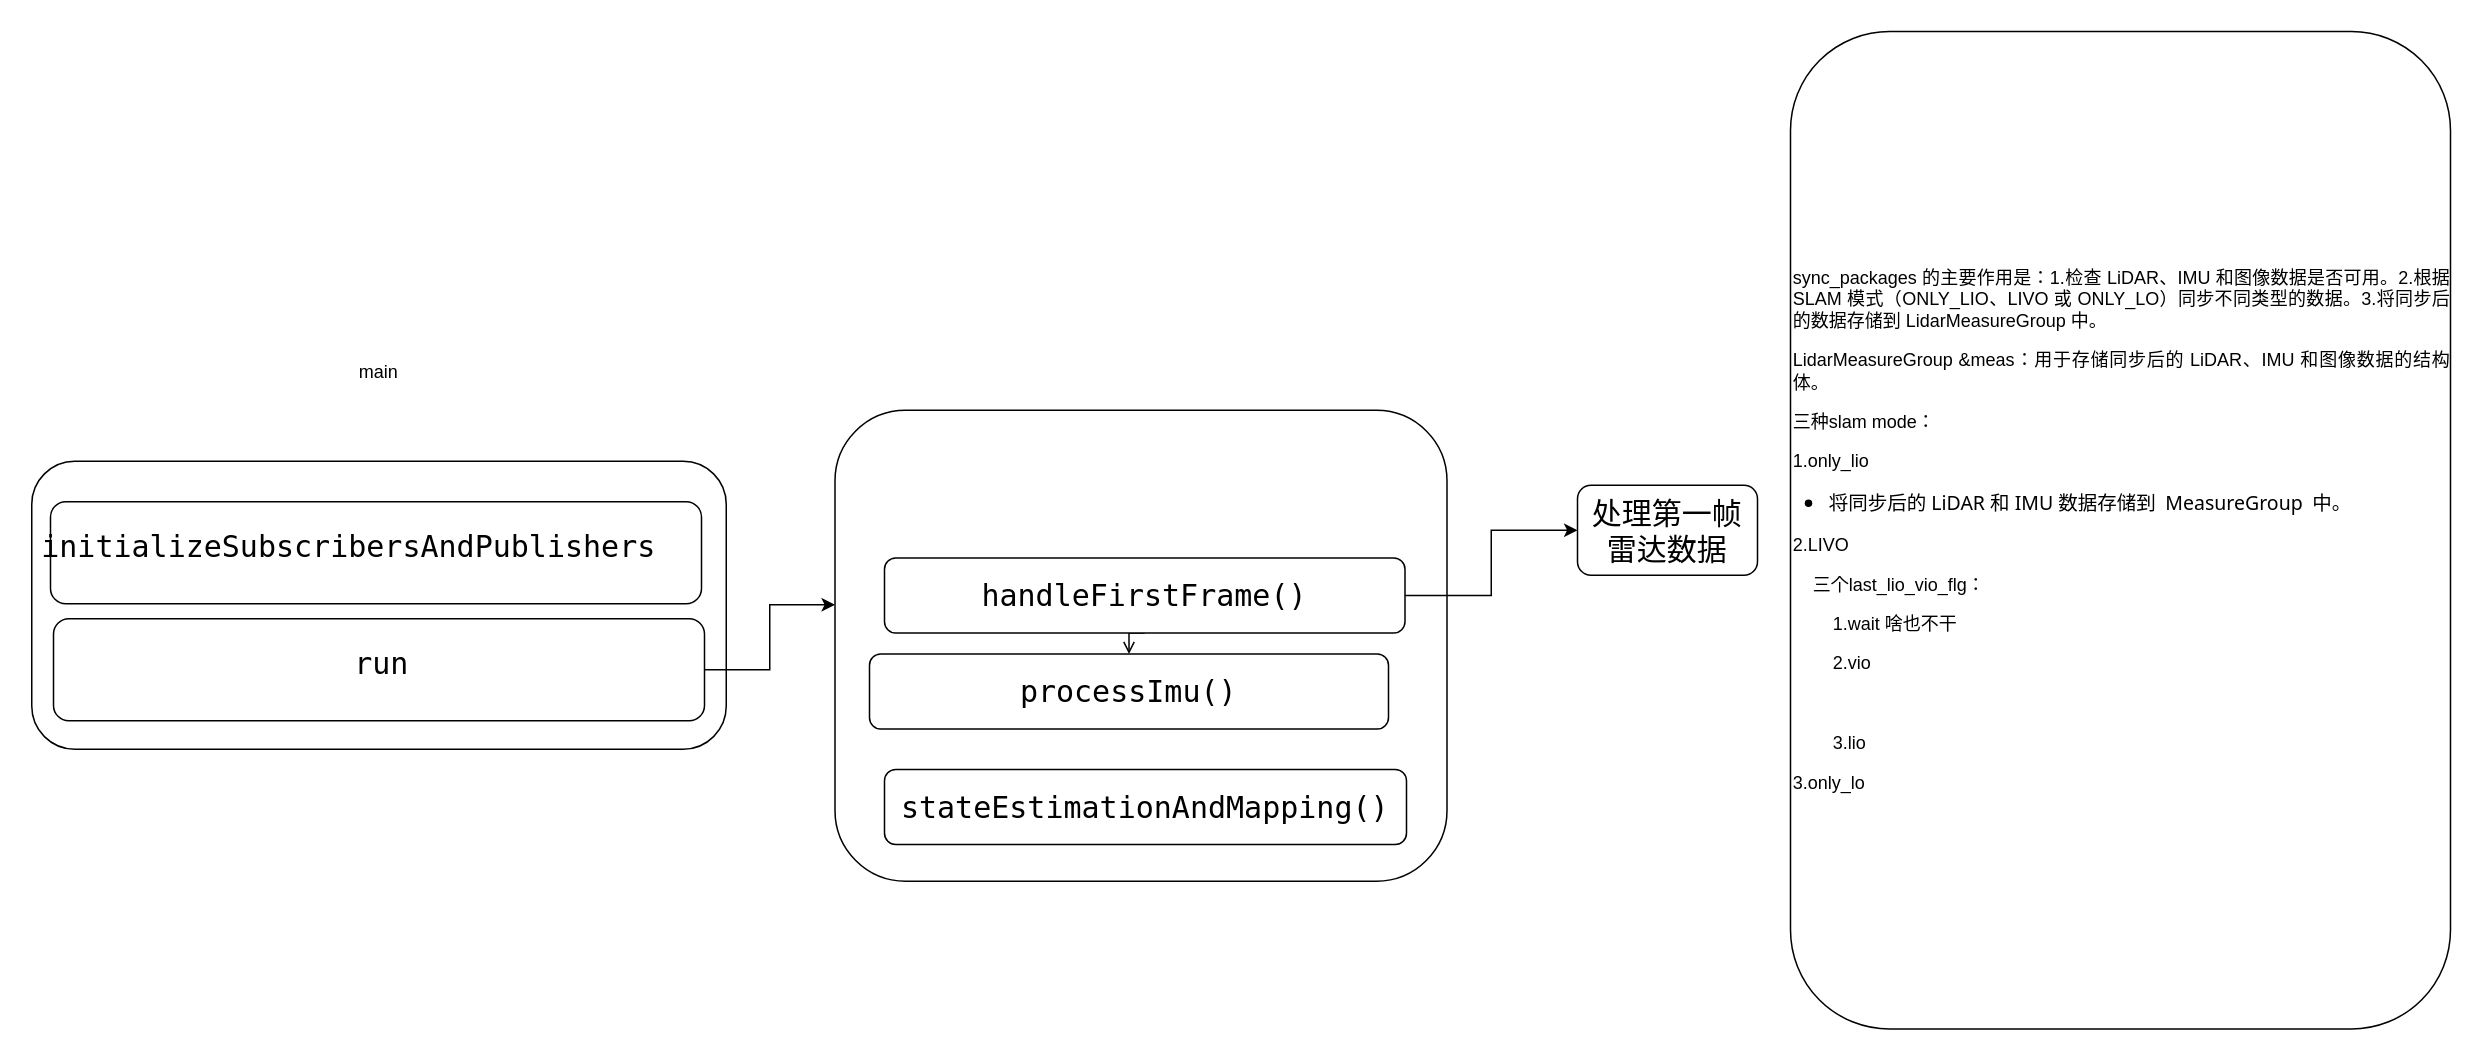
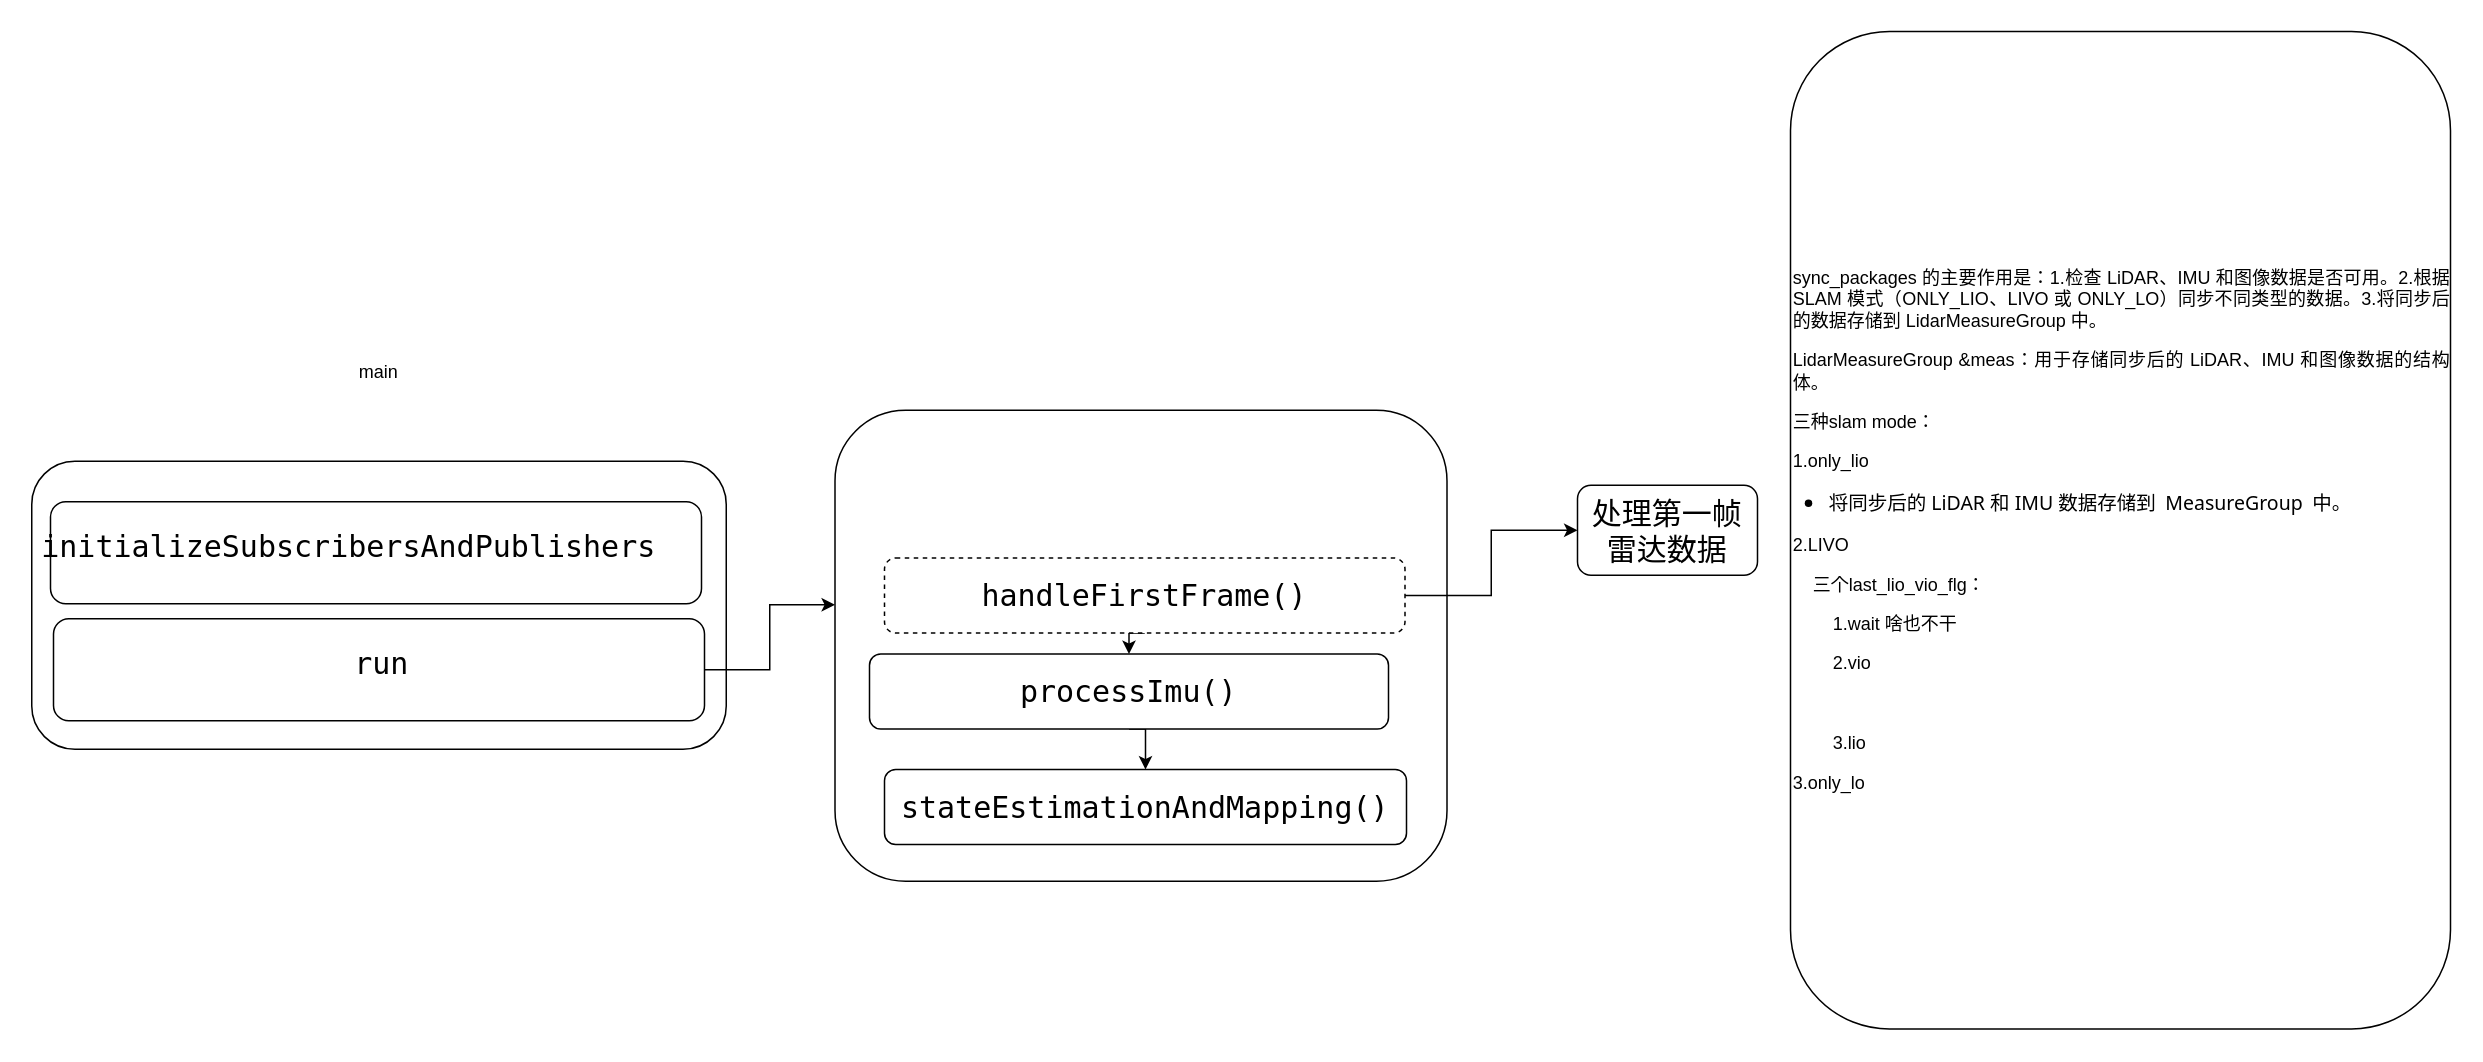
(1145, 596) -> (1145, 596)
(1129, 633) -> (1132, 633)
none -> (1145, 743)
